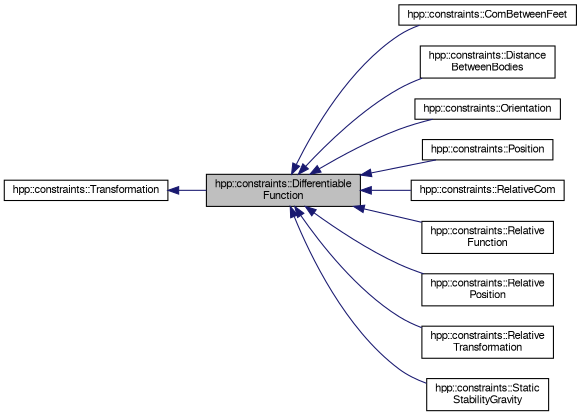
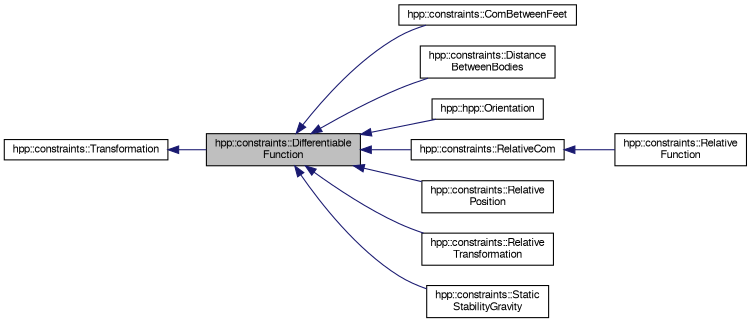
(488, 109) -> (488, 109)
(488, 150) -> none
(393, 216) -> (595, 150)
